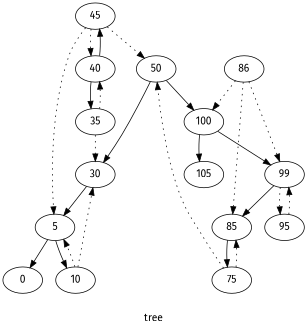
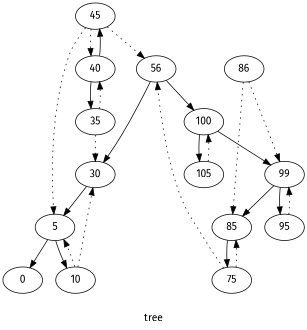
(156, 69) -> (156, 69)
(226, 92) -> (209, 152)
(280, 197) -> (280, 197)
